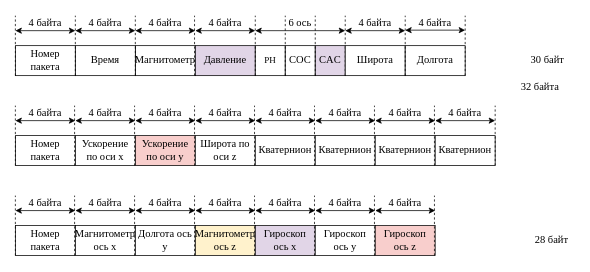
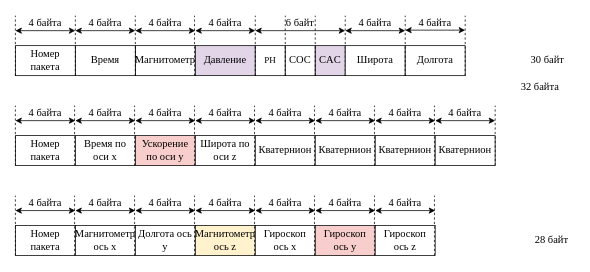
(300, 23) -> (300, 23)
(105, 150) -> (105, 150)
(285, 240) -> (285, 240)
(345, 240) -> (345, 240)
(405, 240) -> (405, 240)
